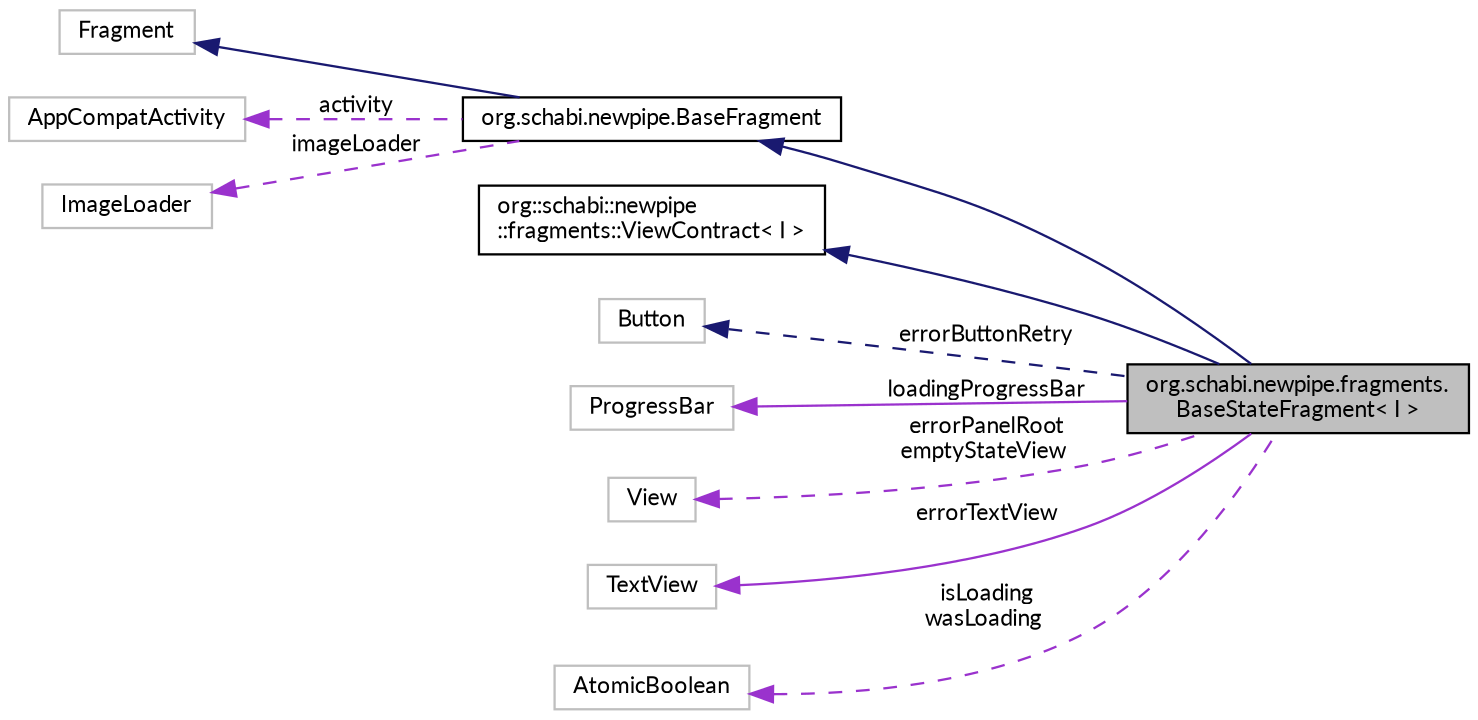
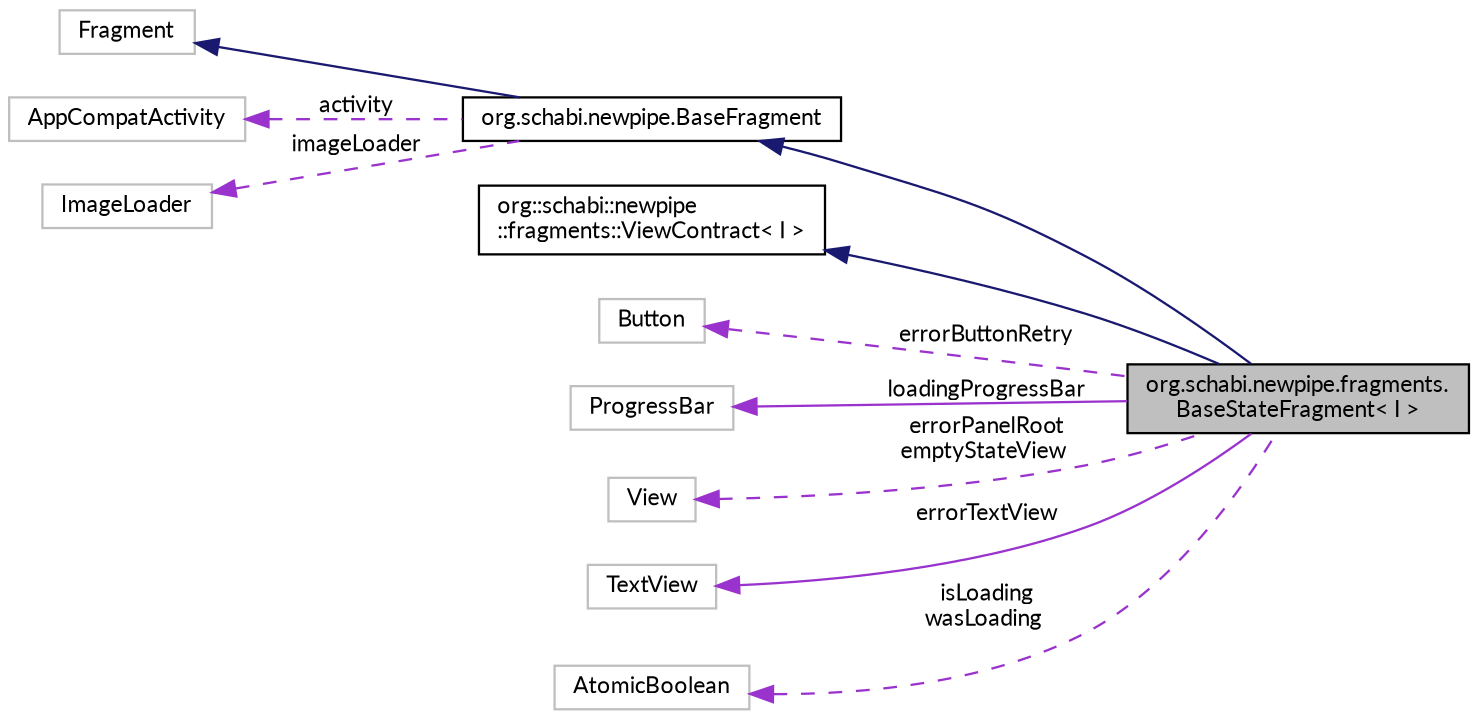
(928, 352) -> (928, 352)
